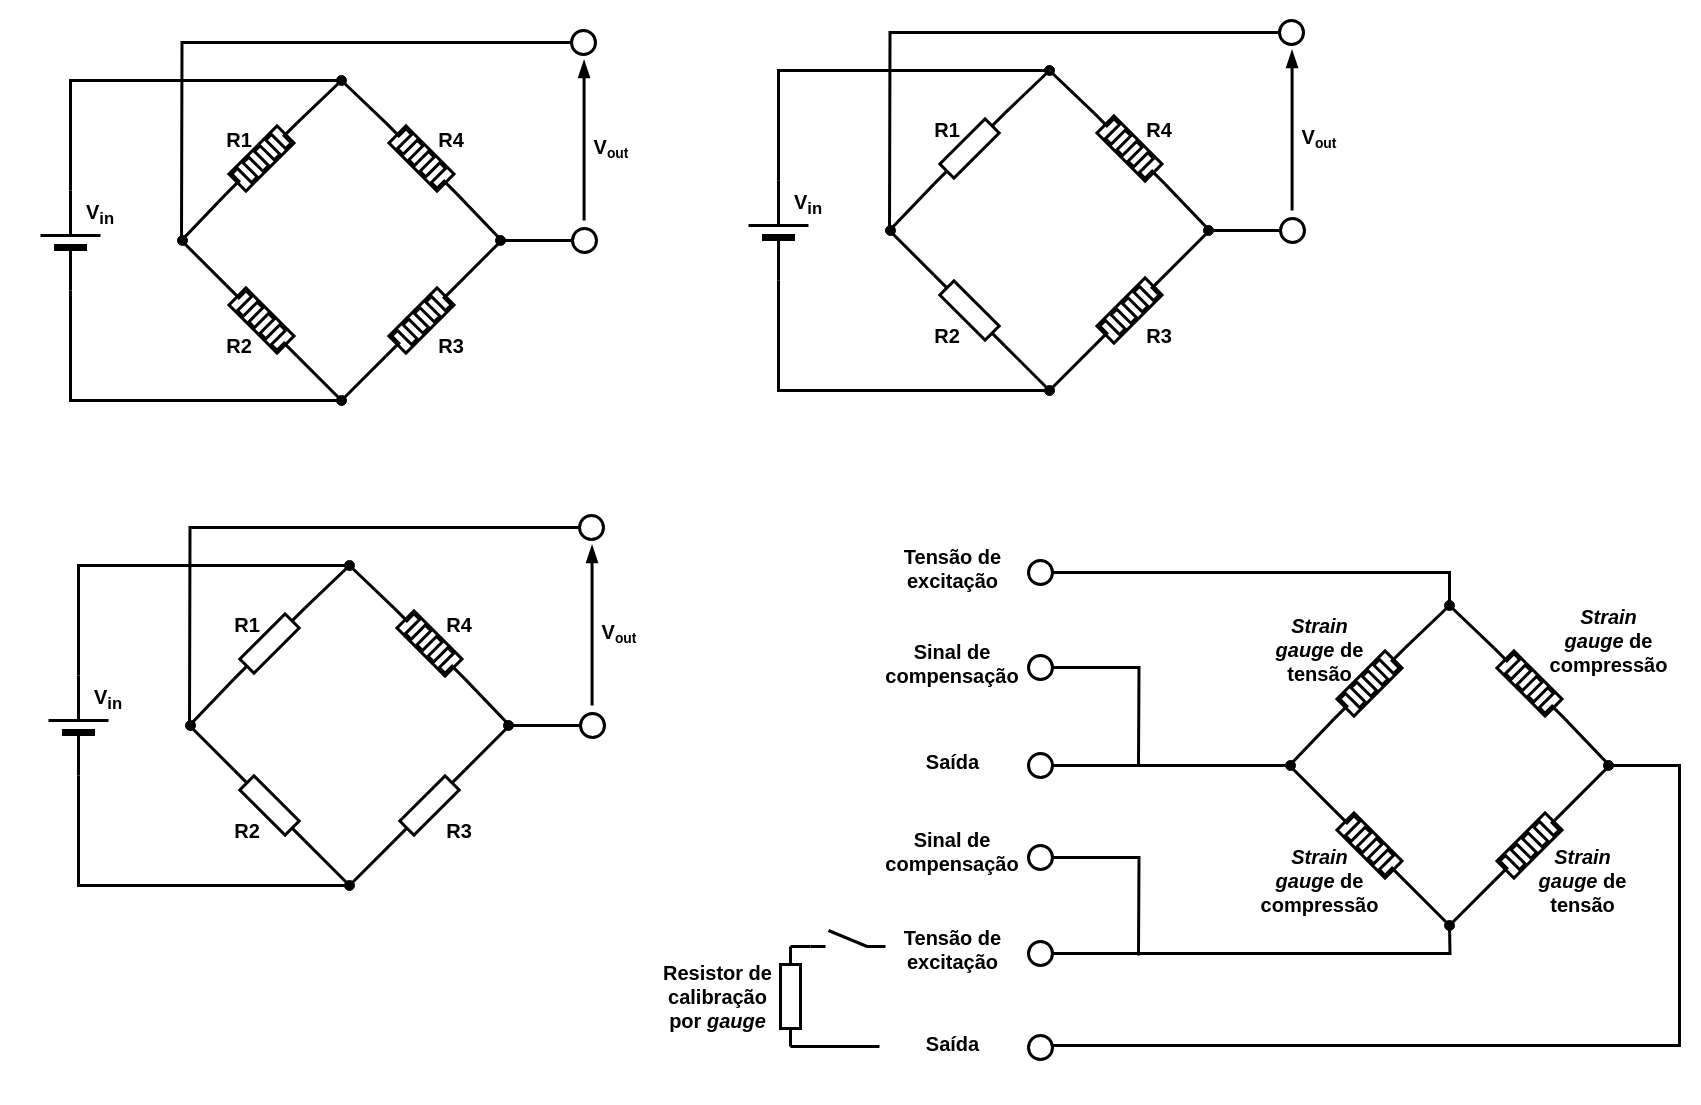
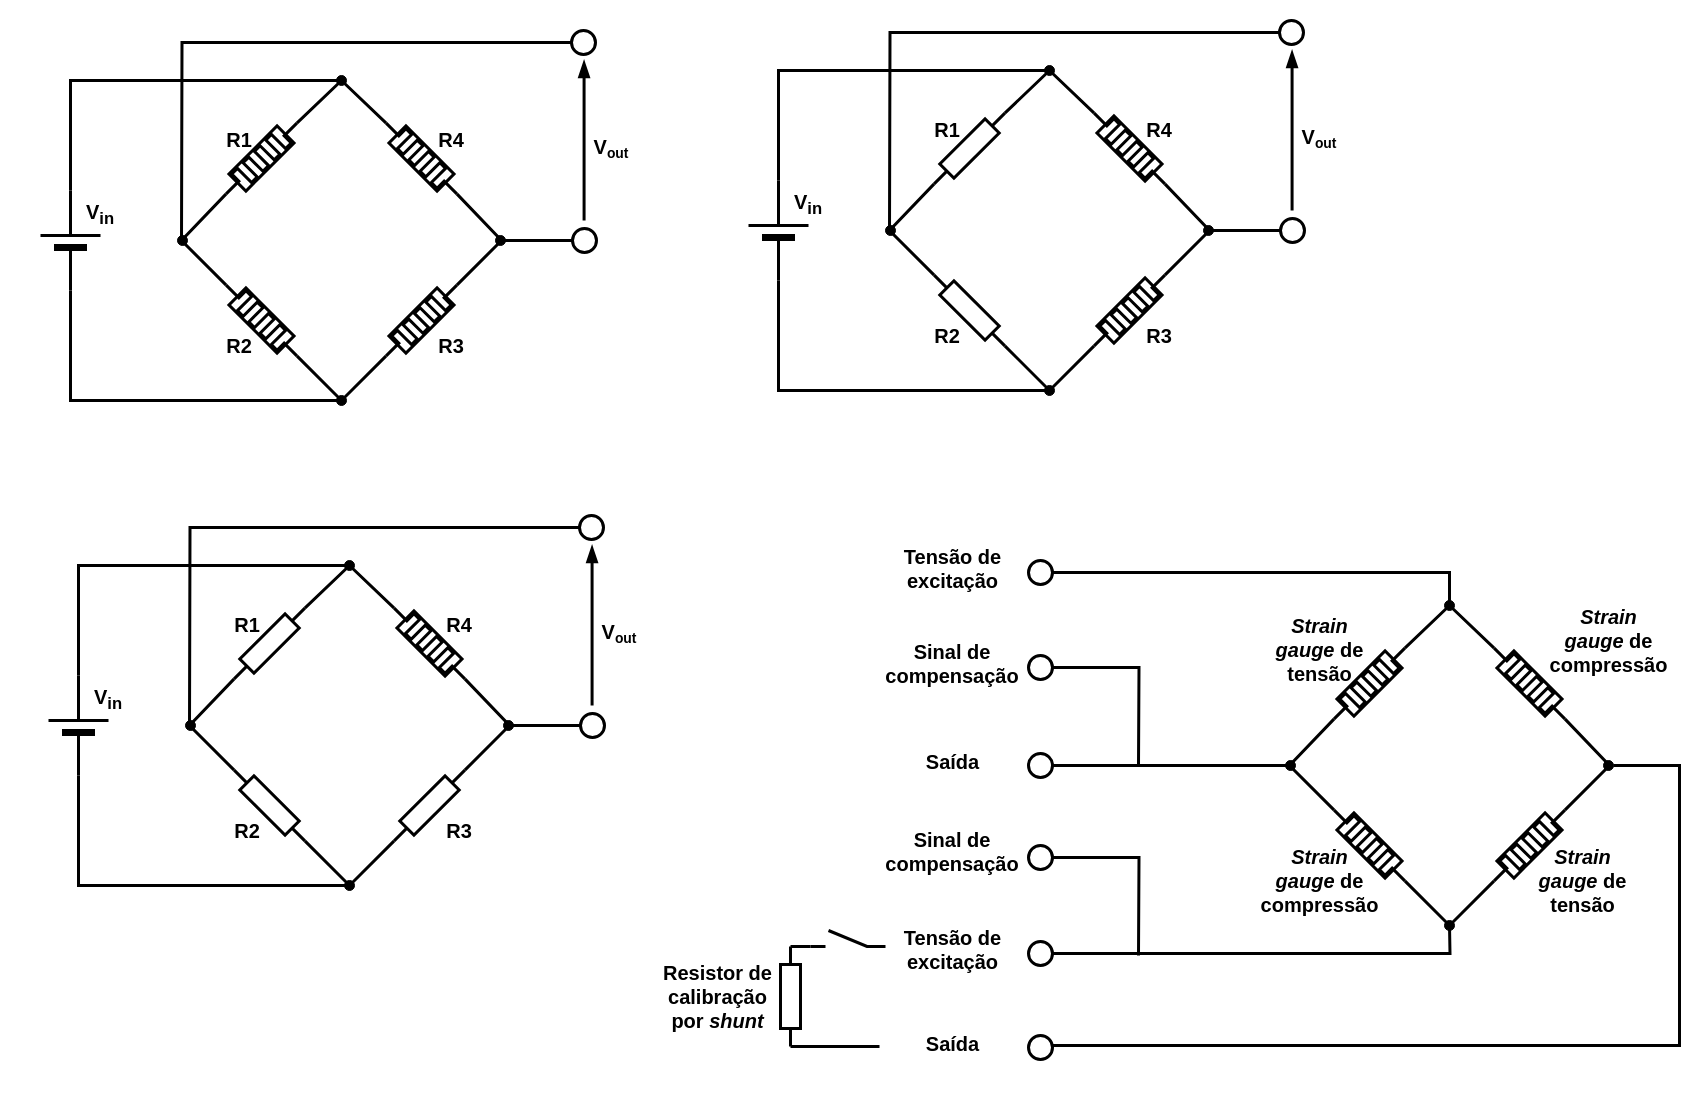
(718, 997) -> (718, 997)
